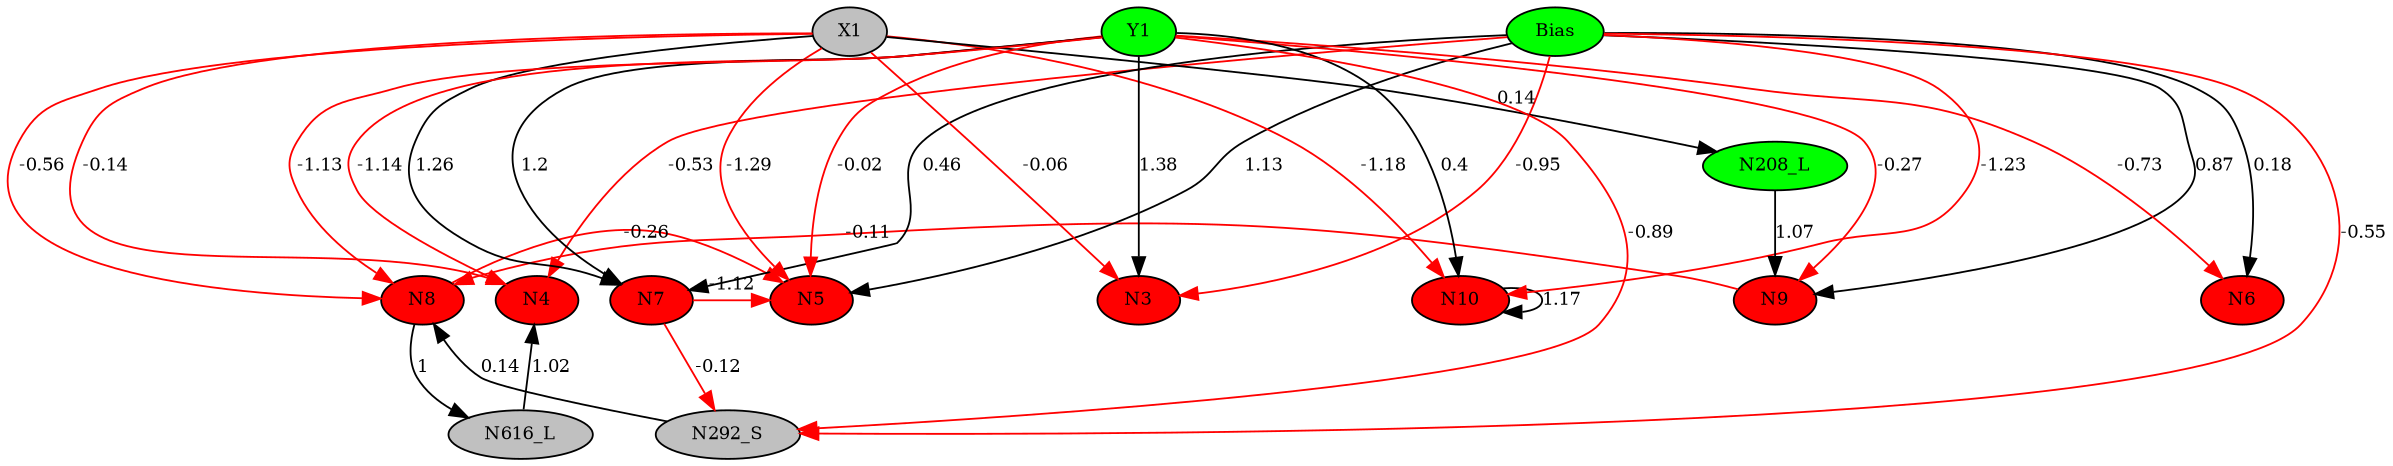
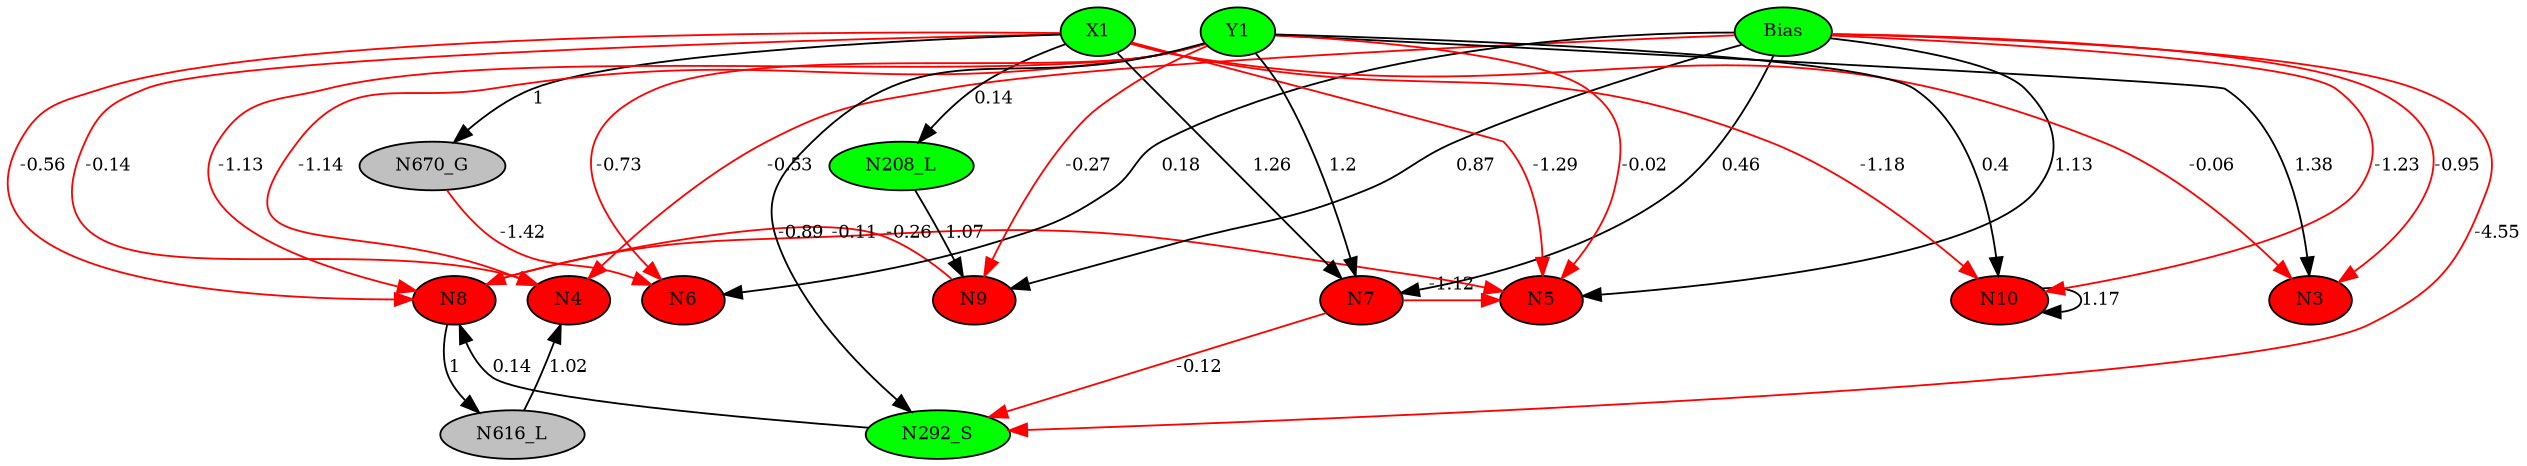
(850, 32) -> (1098, 32)
none -> (432, 166)
(2363, 233) -> (2497, 233)
(1518, 356) -> (823, 133)
(728, 435) -> (938, 435)
